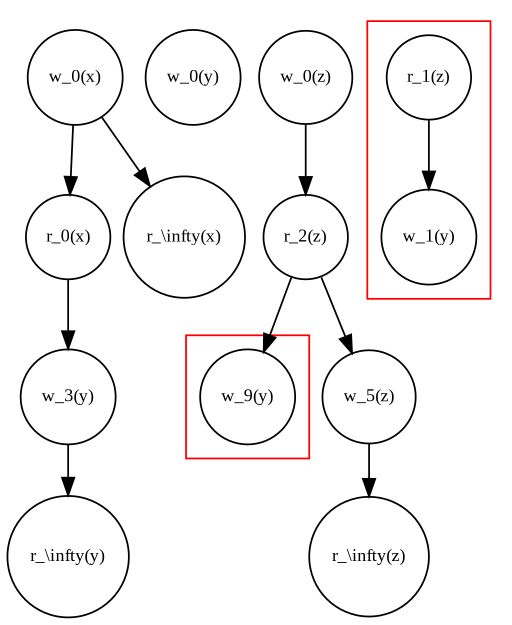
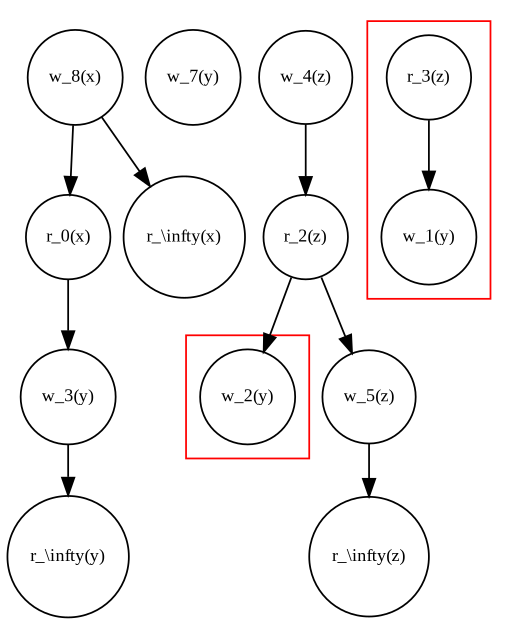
(75, 77) -> (75, 77)
(193, 77) -> (193, 77)
(306, 77) -> (306, 77)
(429, 77) -> (429, 77)
(248, 397) -> (248, 397)
